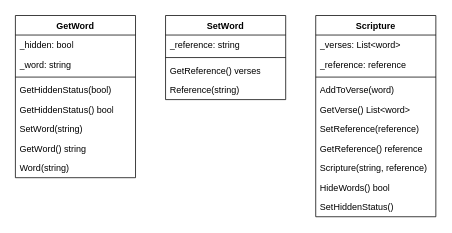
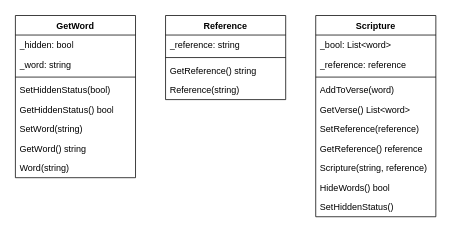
(225, 26) -> (225, 26)
(364, 46) -> (358, 46)
(222, 71) -> (220, 71)
(70, 91) -> (70, 91)
